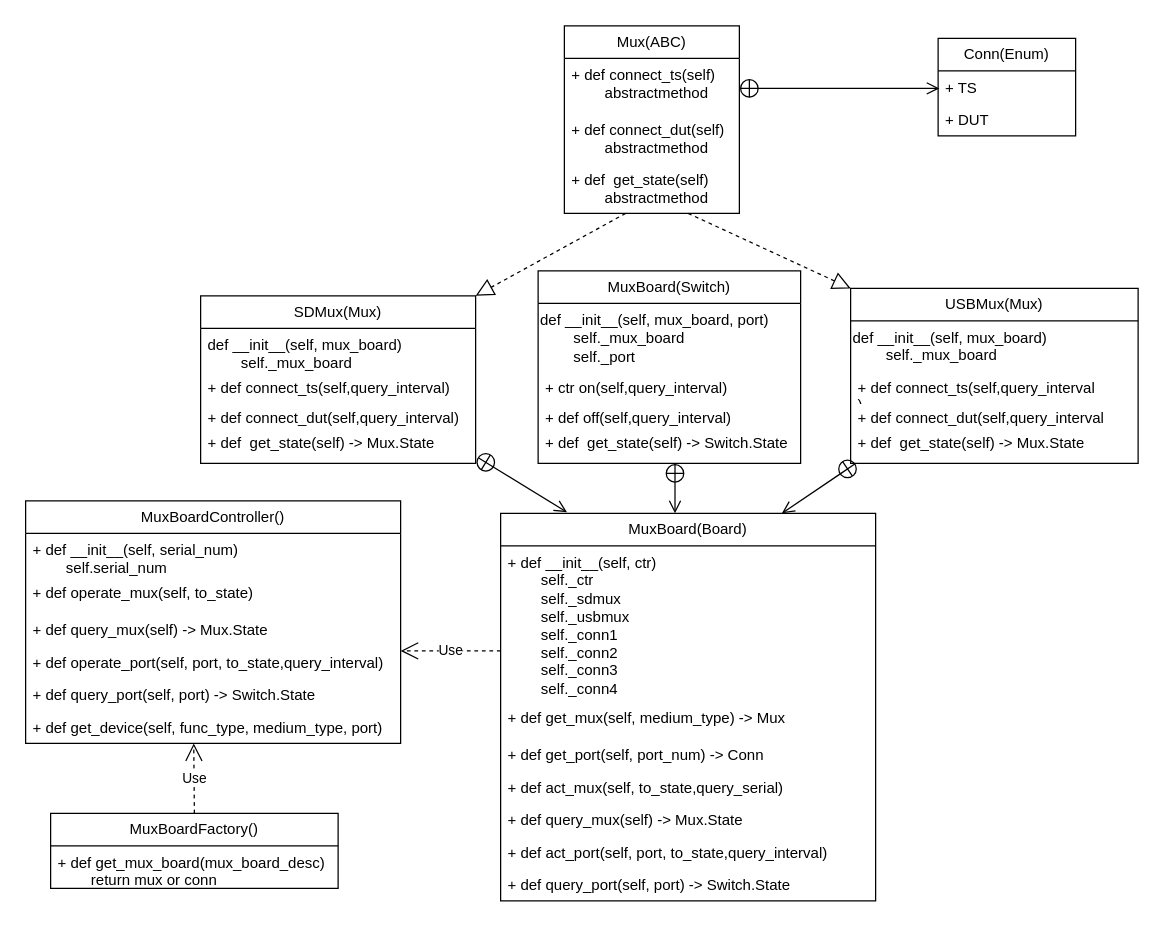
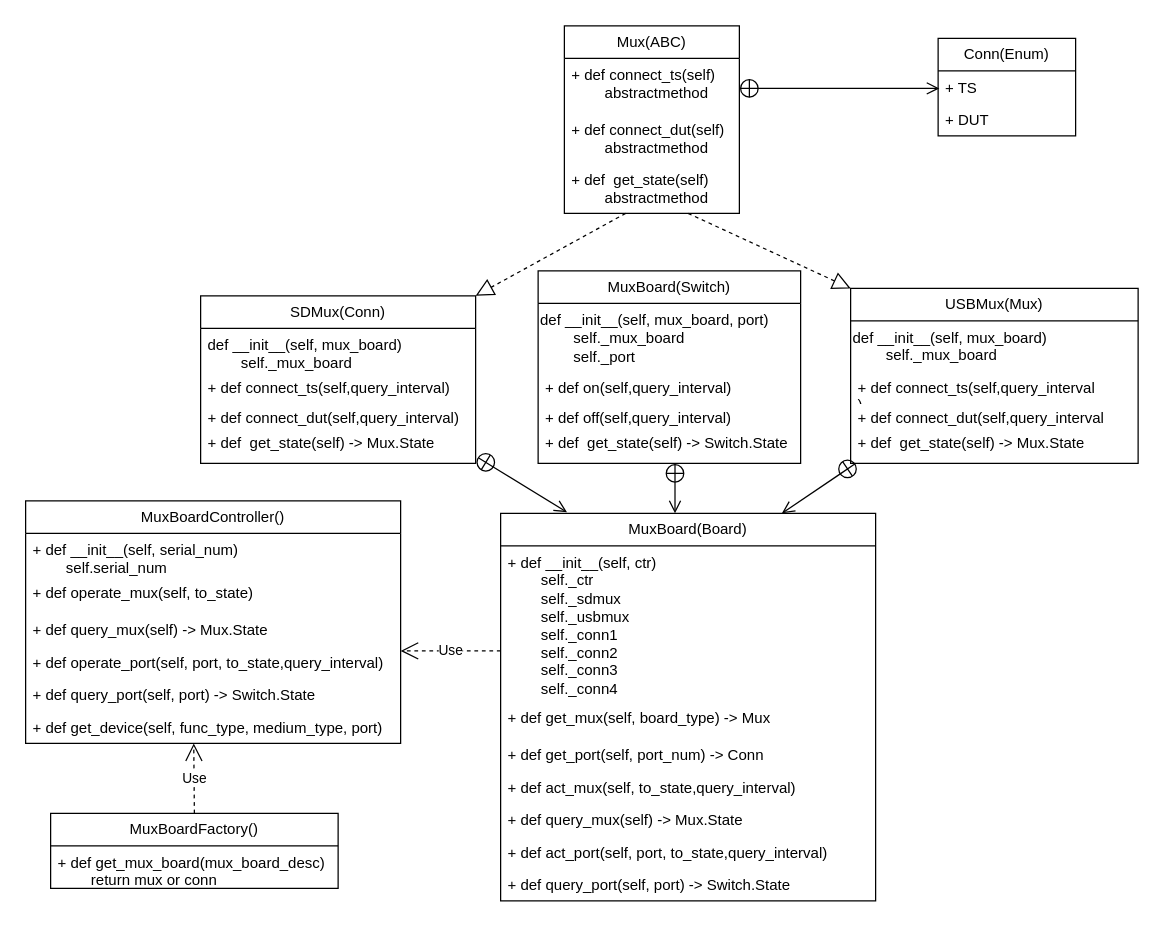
(338, 312) -> (338, 312)
(656, 388) -> (656, 388)
(656, 718) -> (654, 718)
(669, 788) -> (677, 788)
